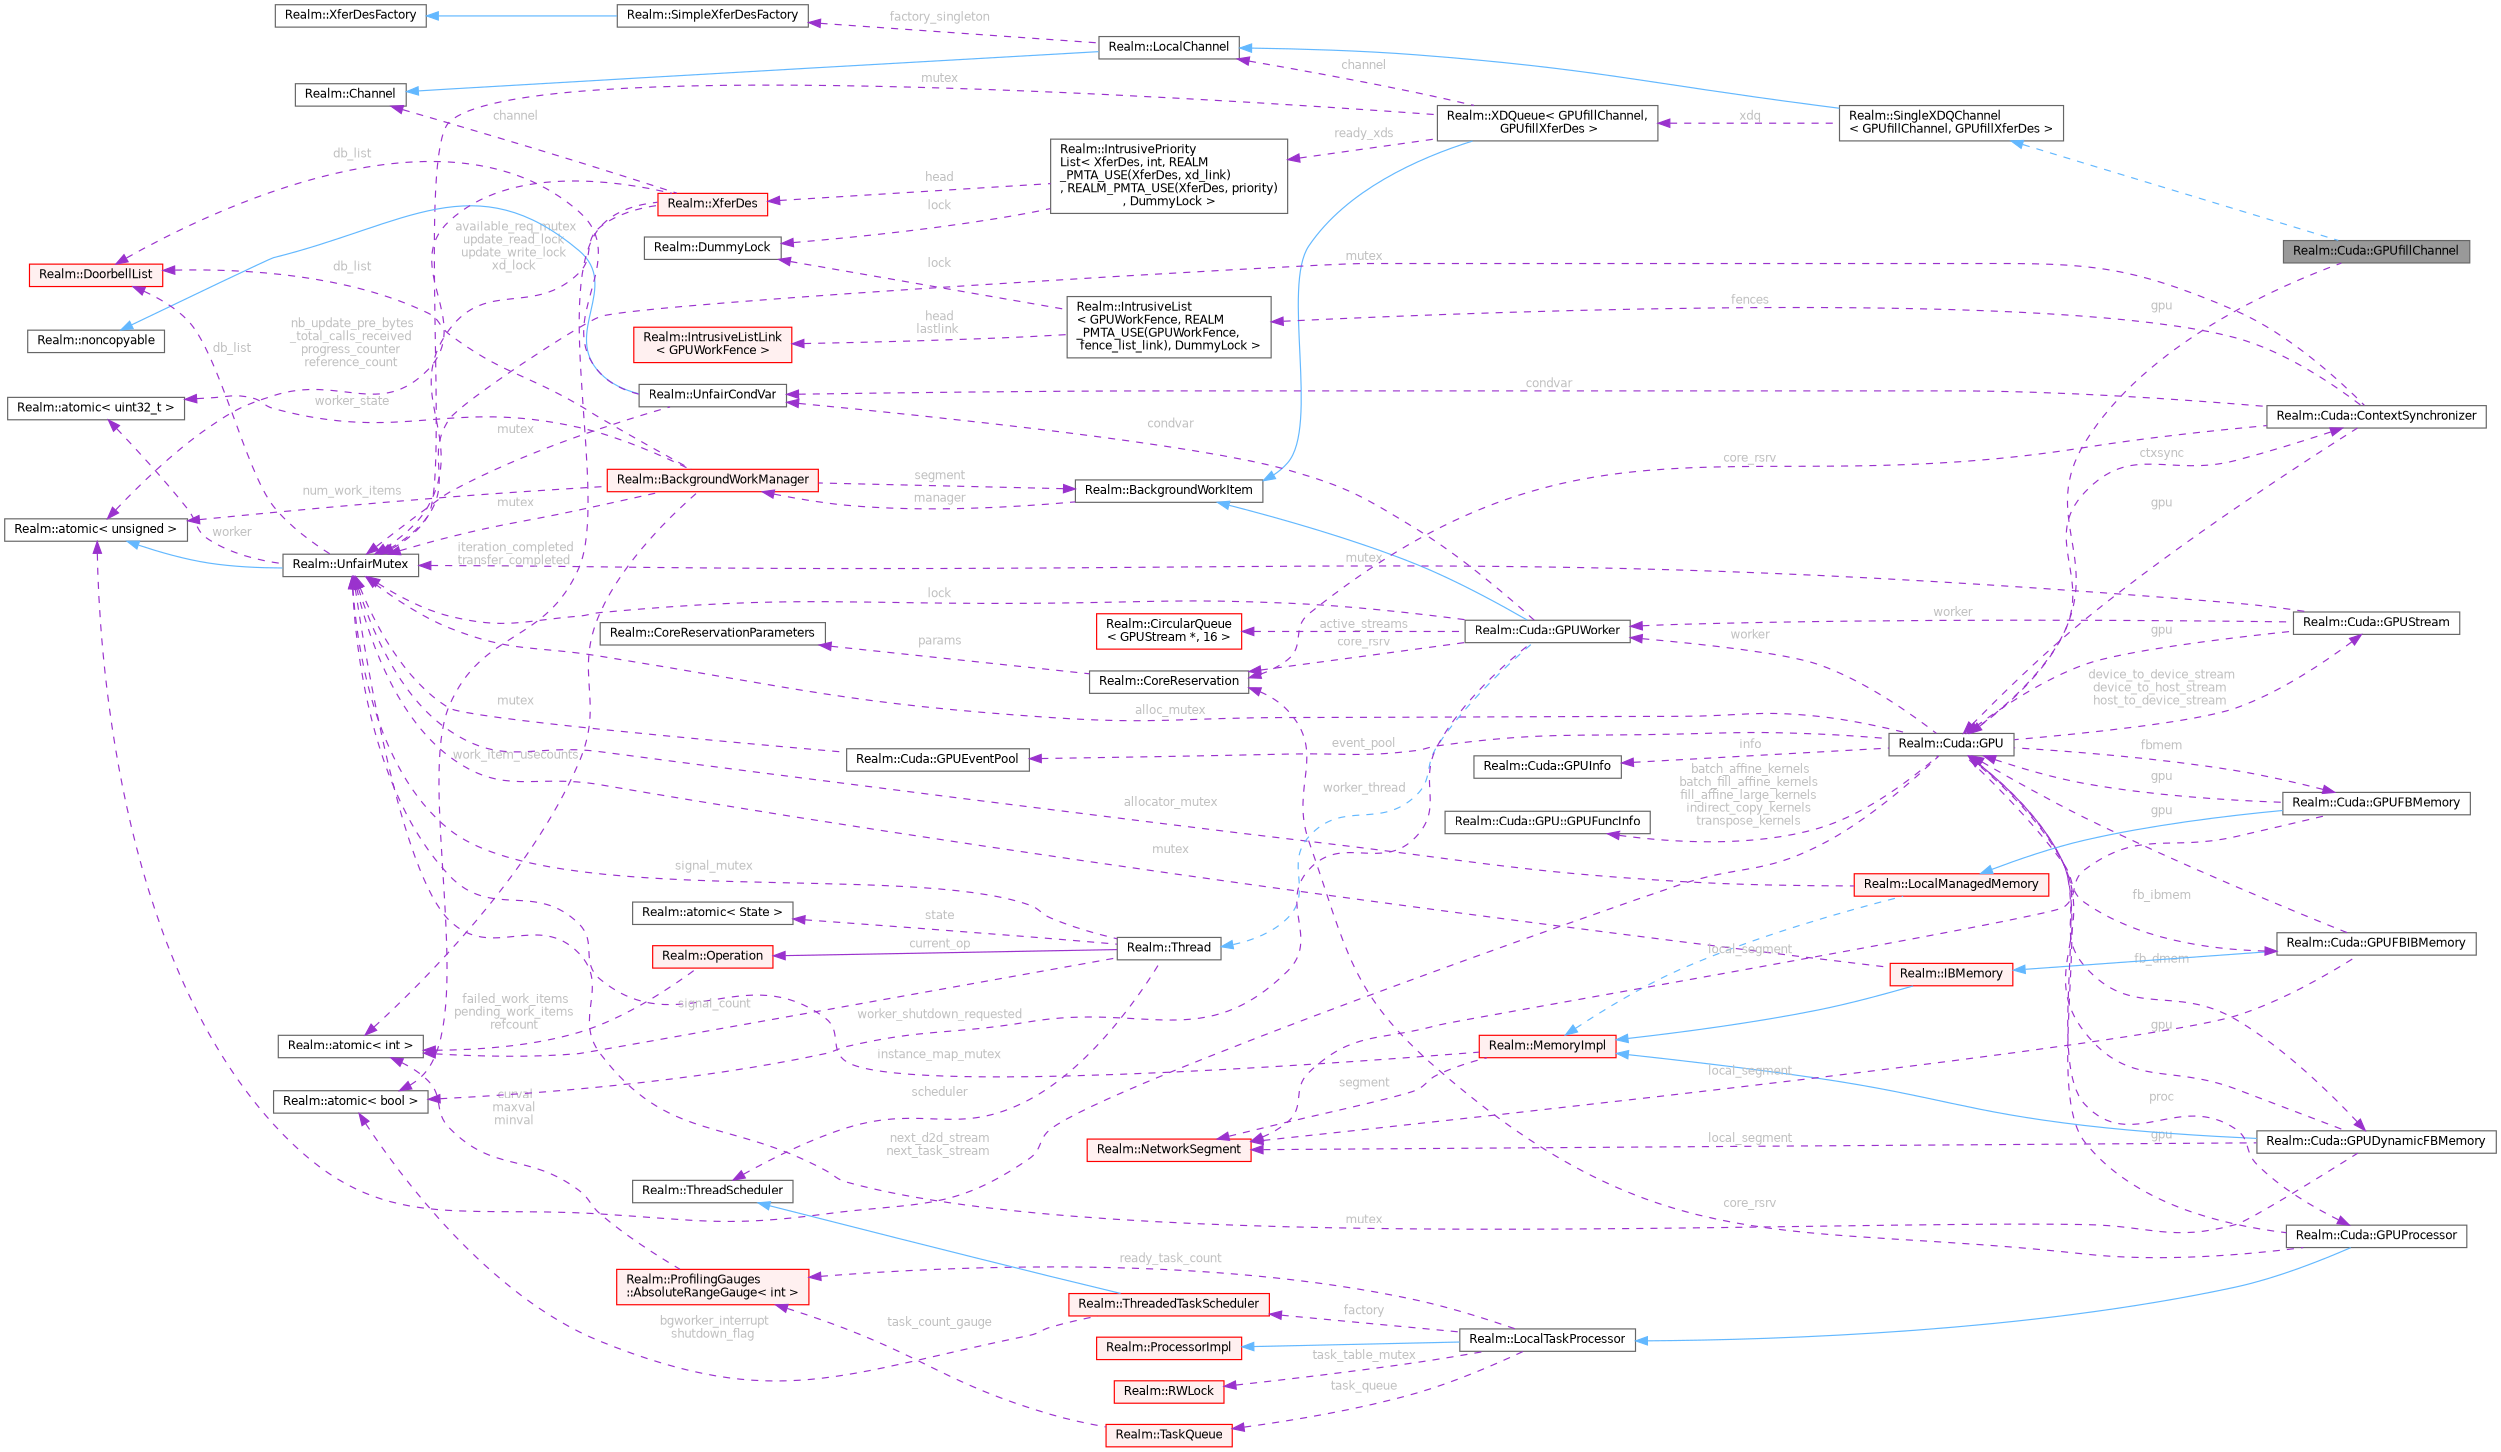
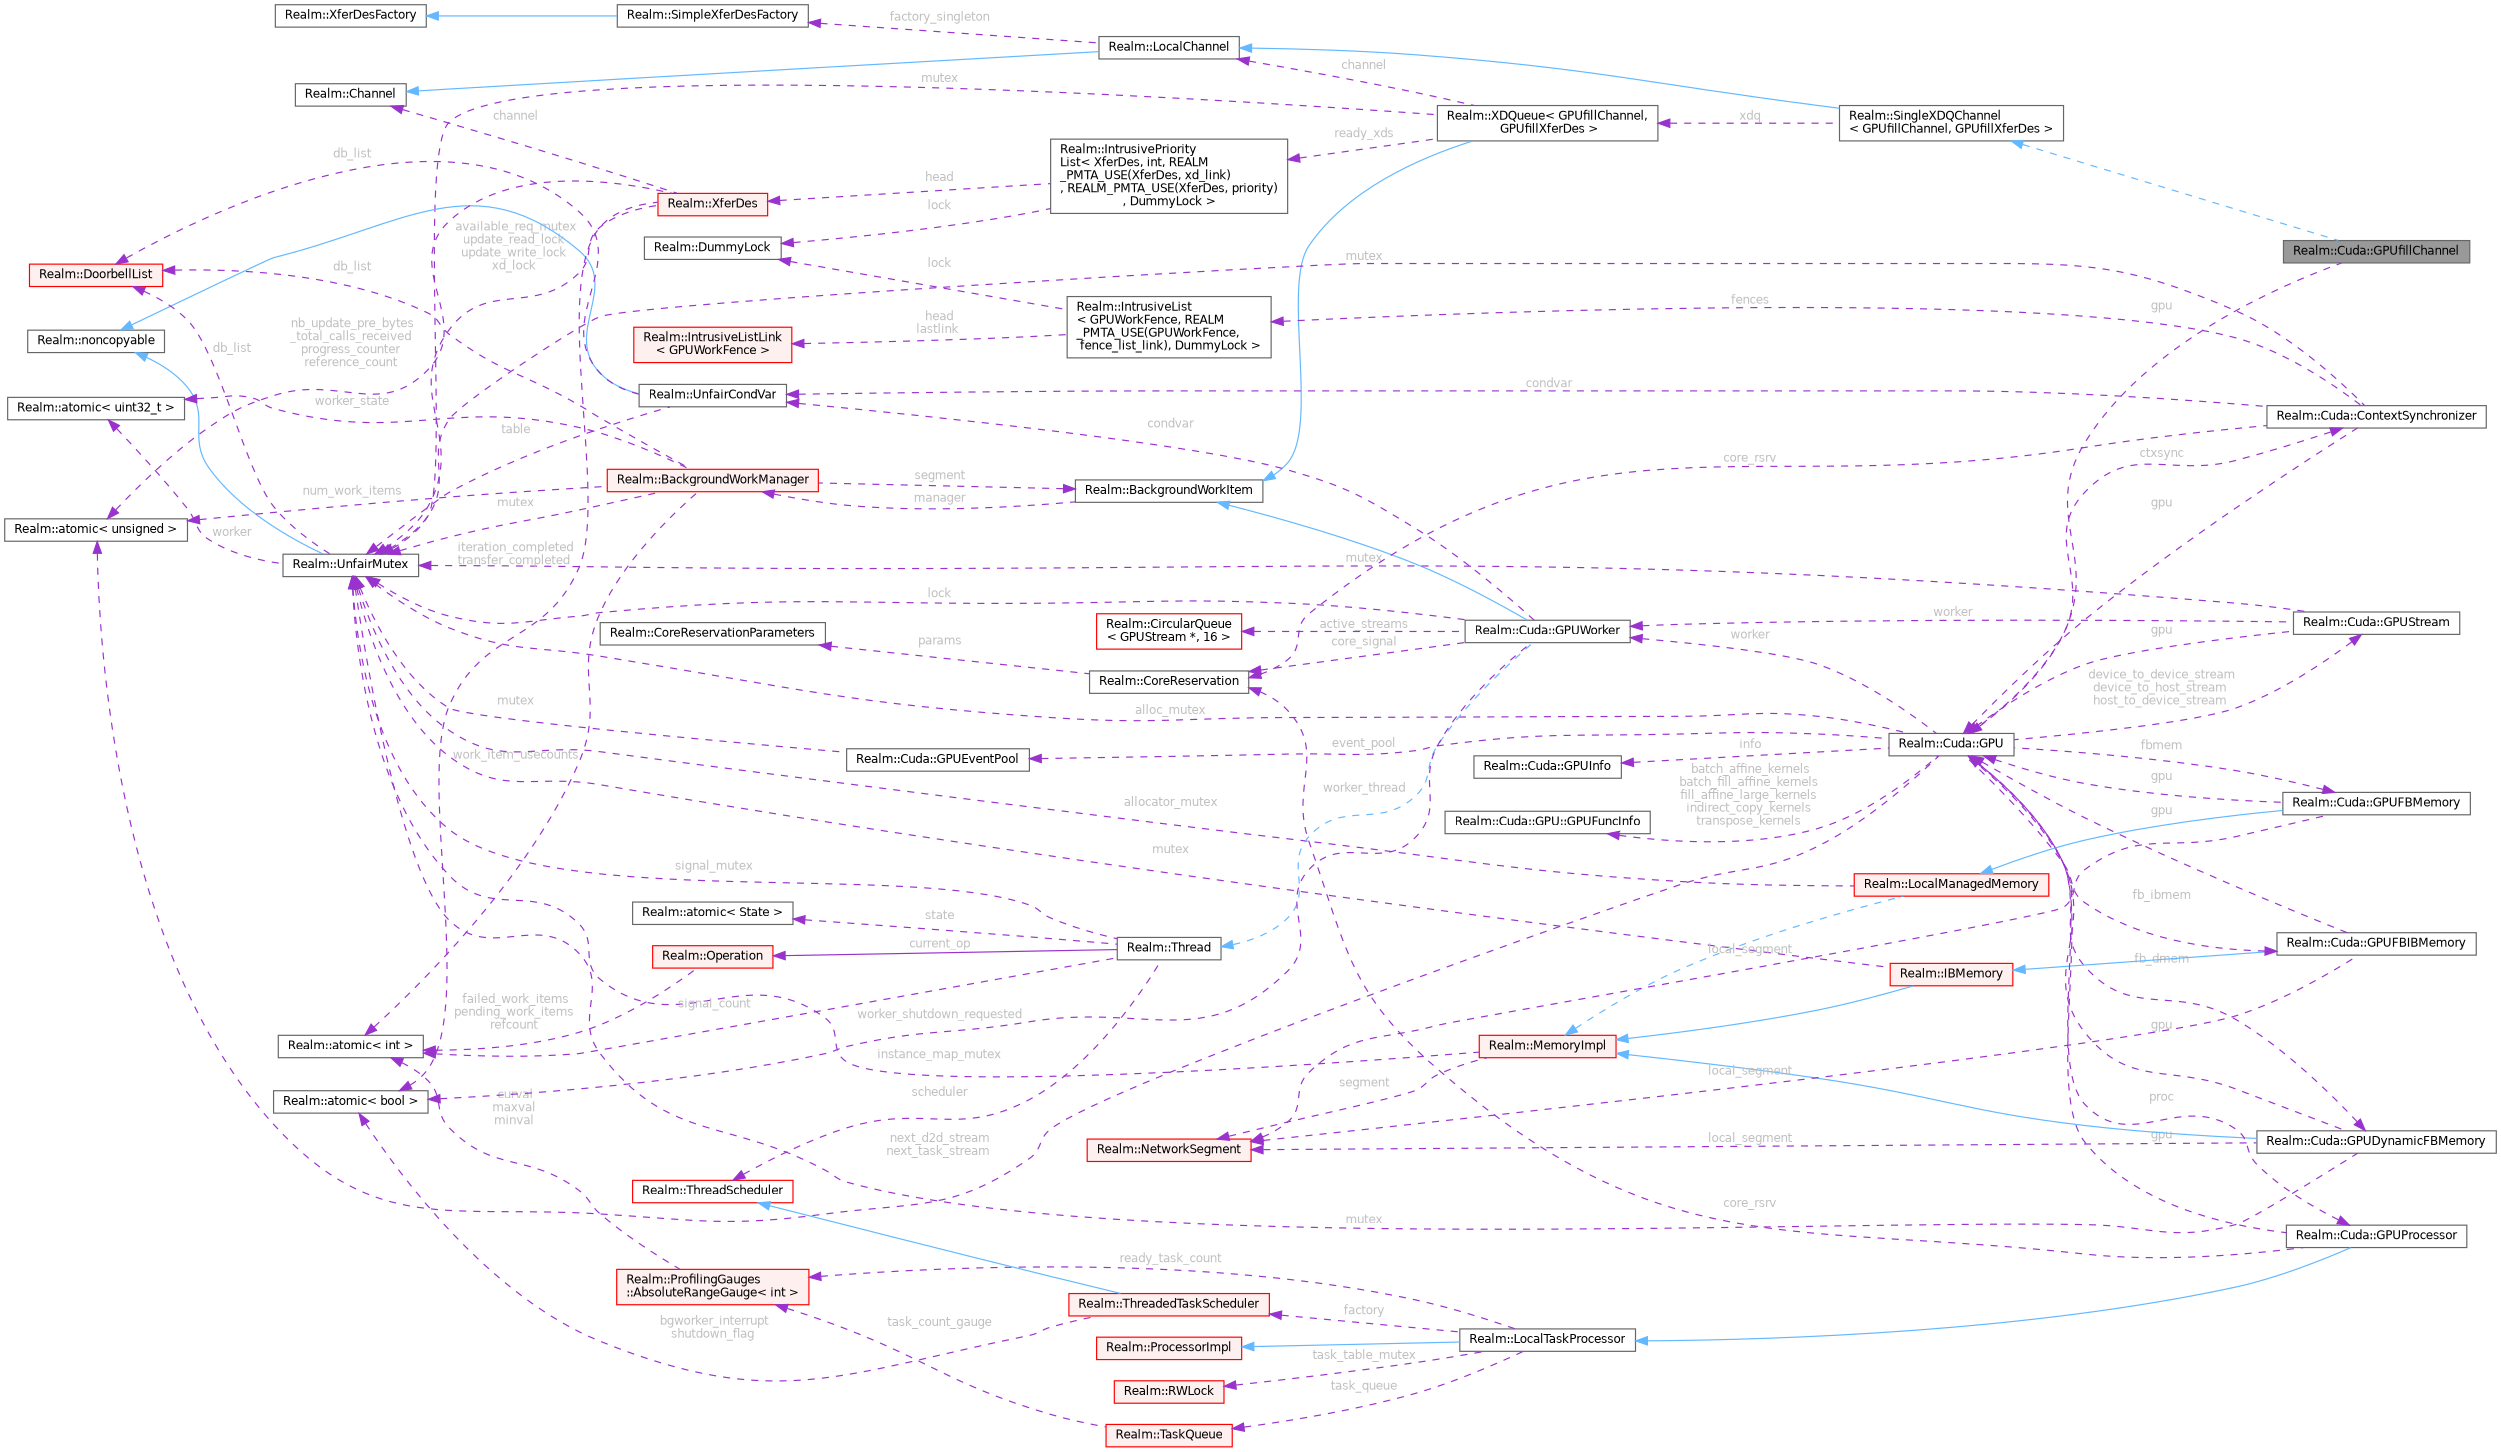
(514, 430) -> (514, 430)
(210, 563) -> (211, 471)
(1363, 643) -> (1363, 643)
(713, 1192) -> (713, 1192)
